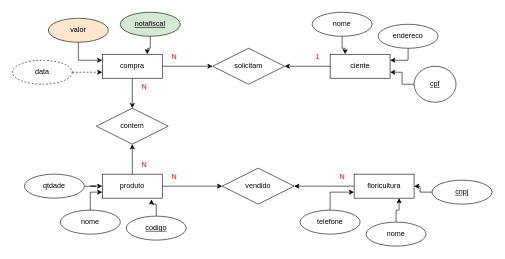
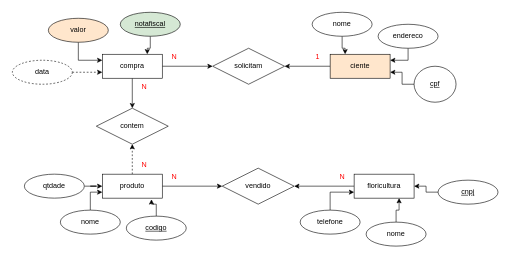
(360, 66) -> (360, 66)
(132, 161) -> (132, 161)
(462, 192) -> (468, 192)
